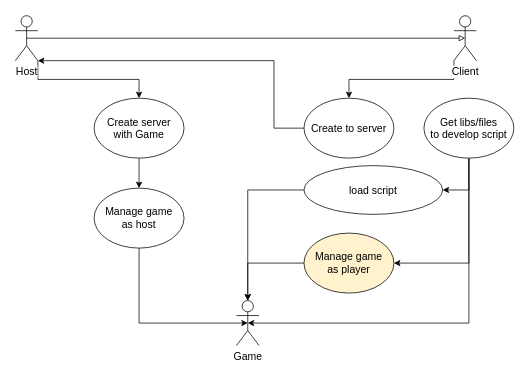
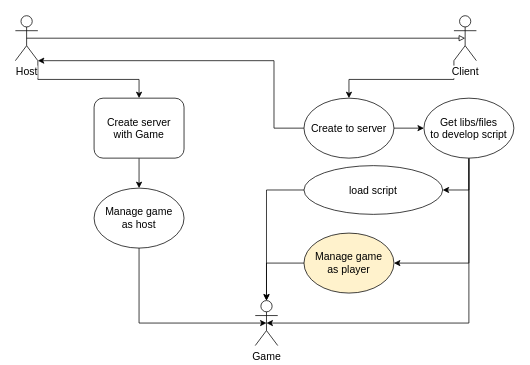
(139, 128) -> (139, 128)
none -> (417, 128)
(248, 323) -> (267, 323)
